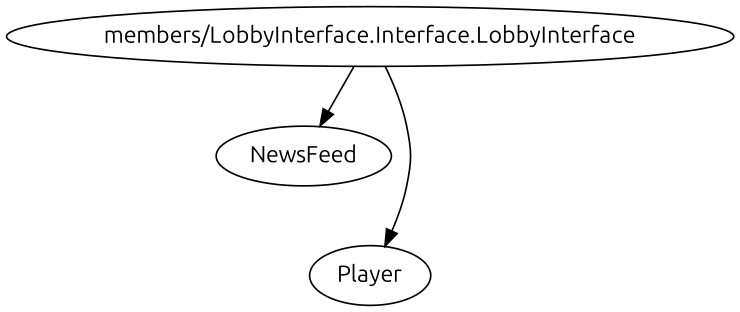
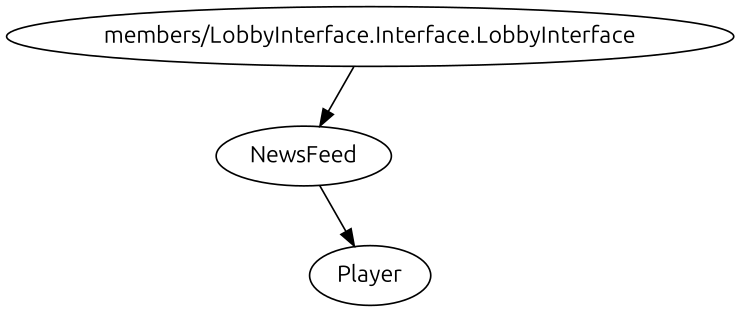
(410, 148) -> (333, 209)
